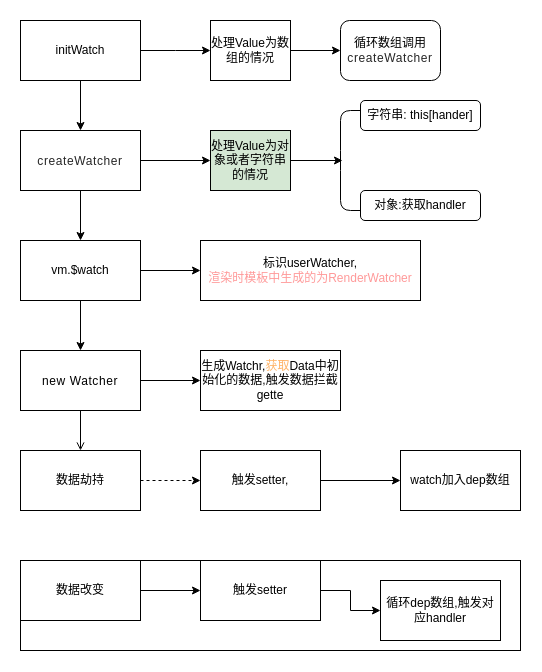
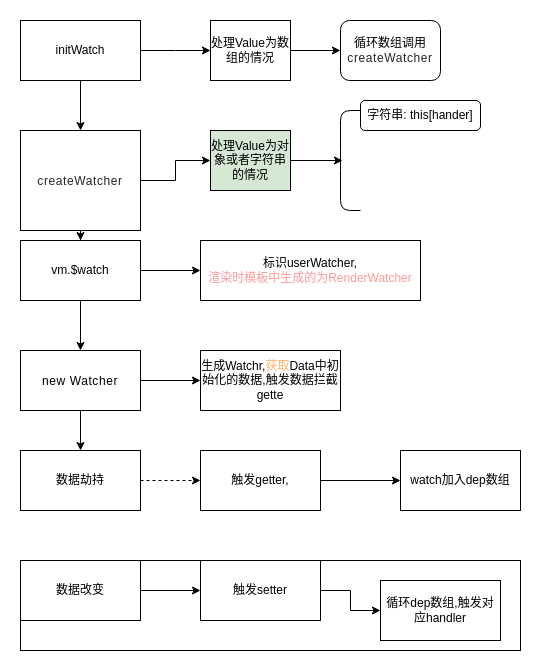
(81, 161) -> (81, 181)
(421, 206) -> none
(81, 444) -> (81, 442)
(261, 481) -> (261, 481)
